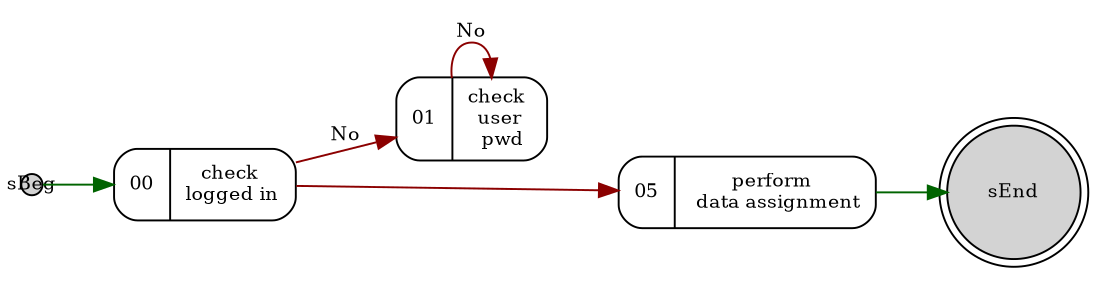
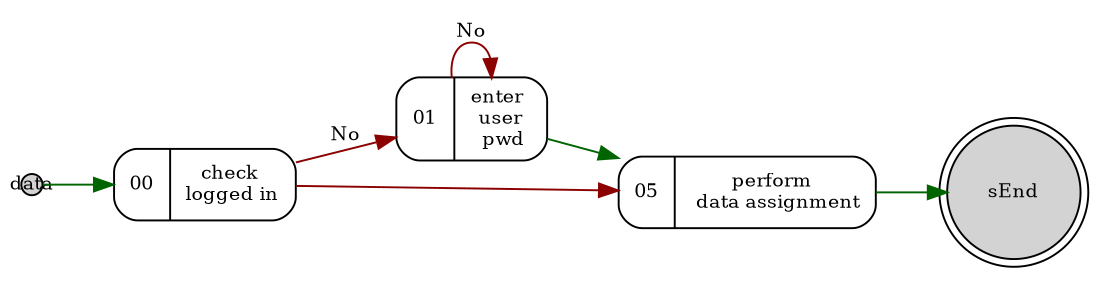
(500, 97) -> (501, 97)
none -> (573, 146)
(32, 185) -> (32, 185)
